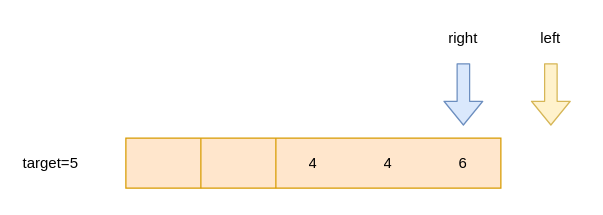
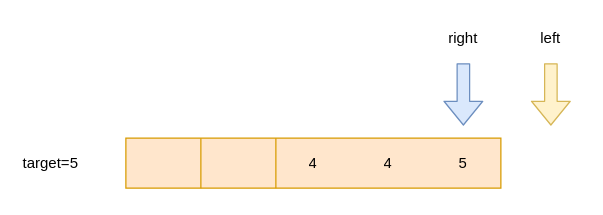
(463, 163) -> (463, 163)
